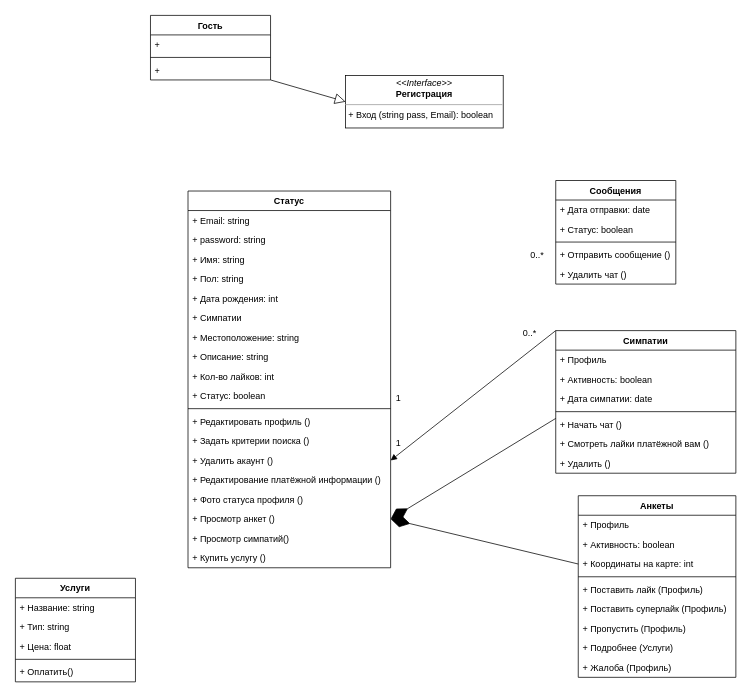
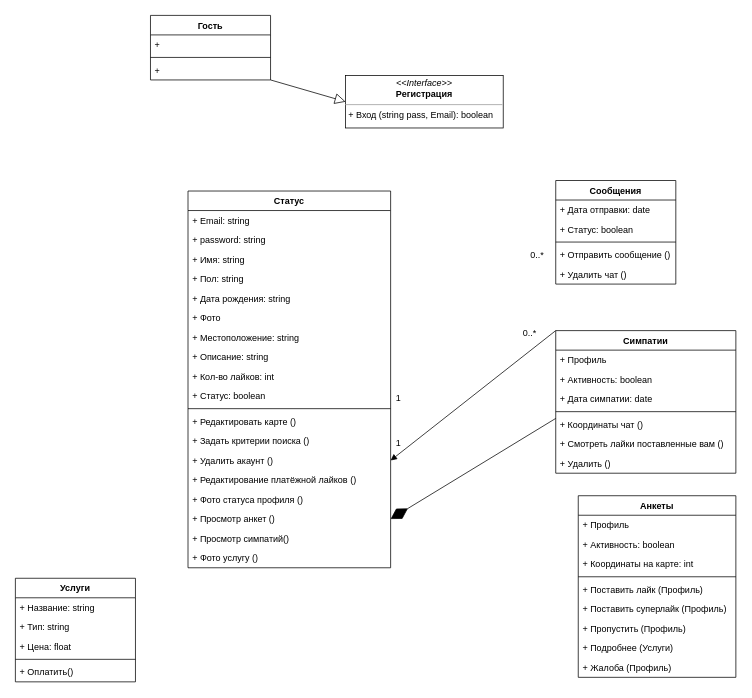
(237, 299) -> (244, 299)
(216, 318) -> (206, 318)
(254, 422) -> (249, 422)
(594, 425) -> (604, 425)
(637, 444) -> (644, 444)
(288, 480) -> (278, 480)
(492, 543) -> none
(234, 558) -> (229, 558)
